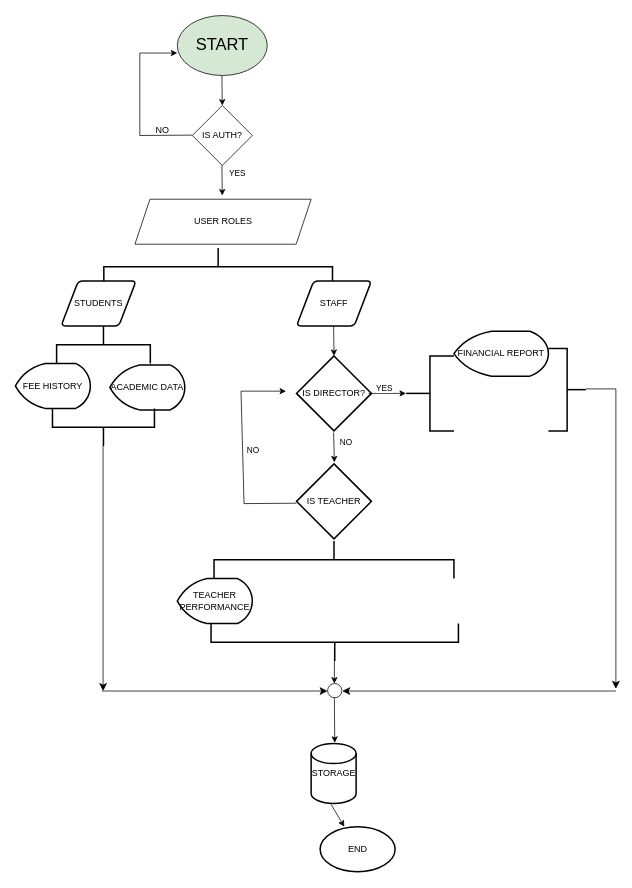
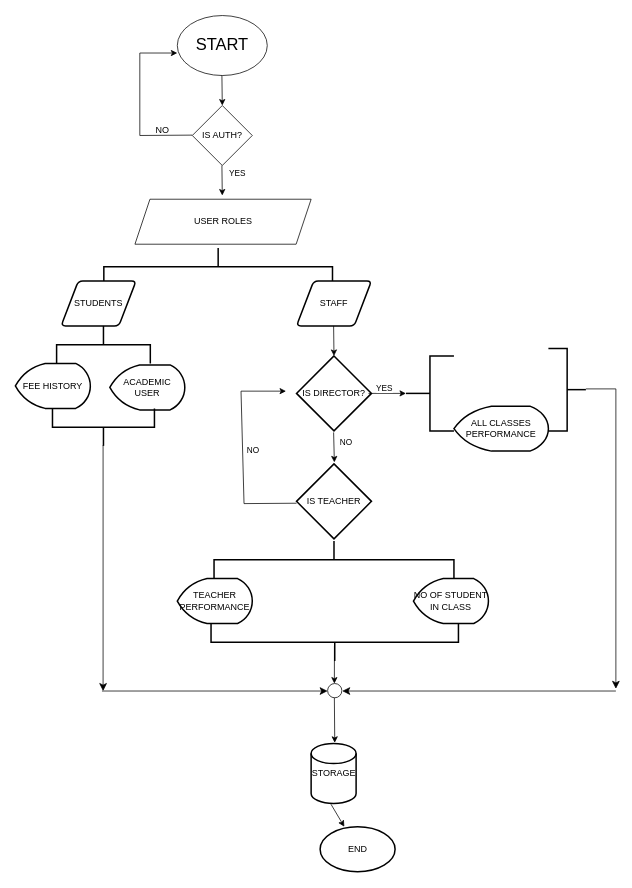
(222, 45) -> (222, 45)
(501, 354) -> none
(147, 387) -> (147, 387)
none -> (501, 429)
none -> (451, 601)
